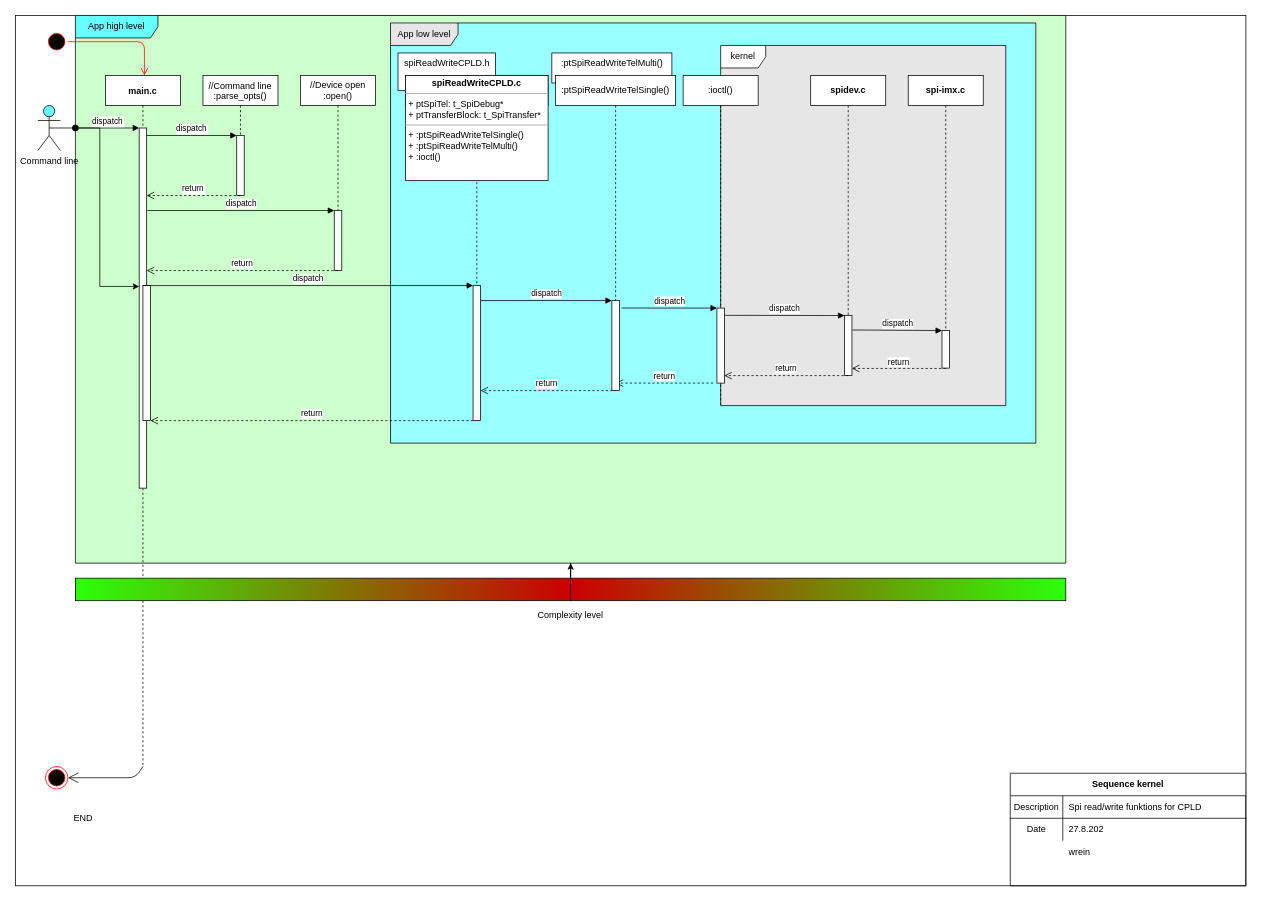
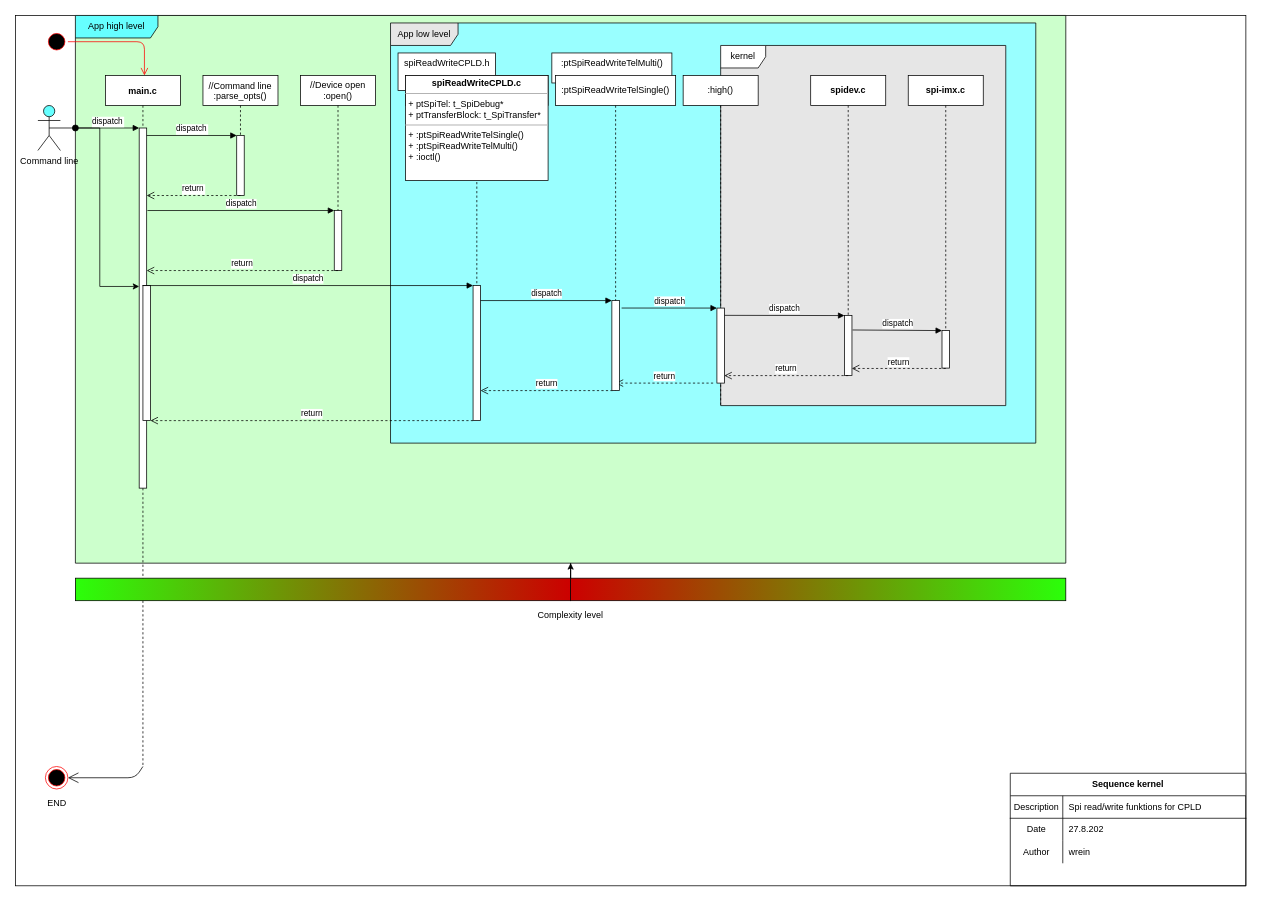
(720, 90) -> (720, 90)
(83, 818) -> (57, 803)
none -> (1036, 852)
